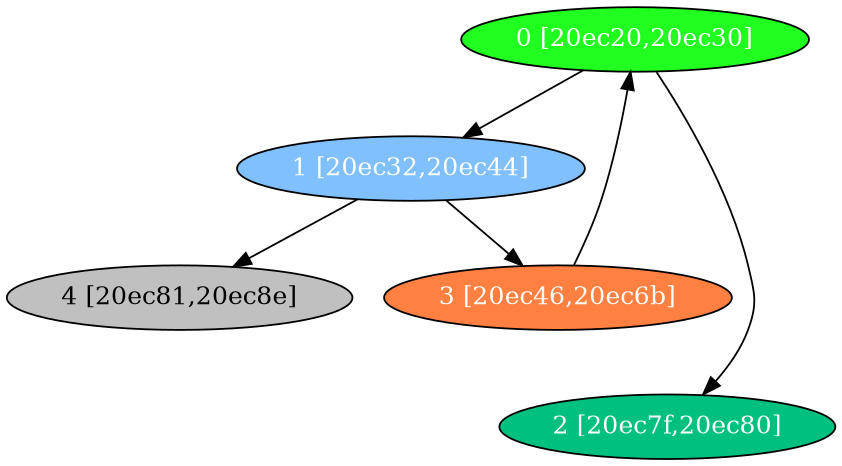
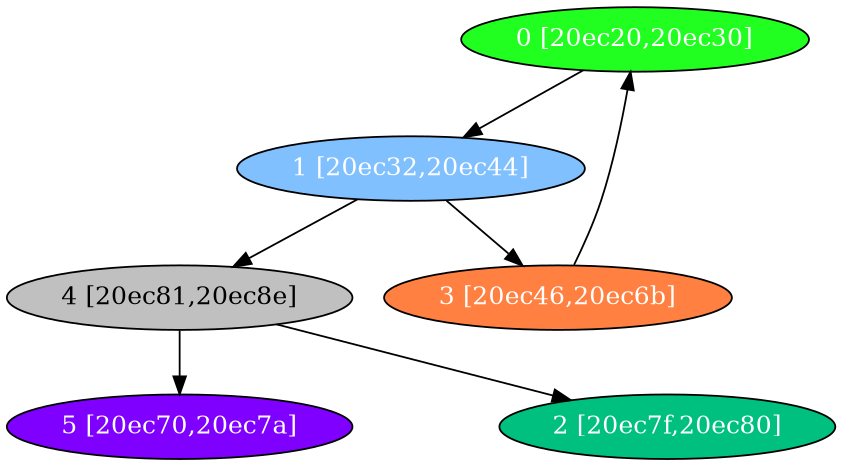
(735, 223) -> (415, 360)
none -> (180, 427)
